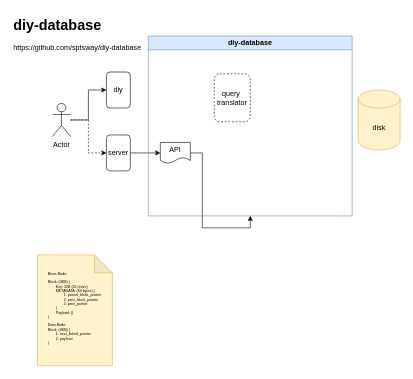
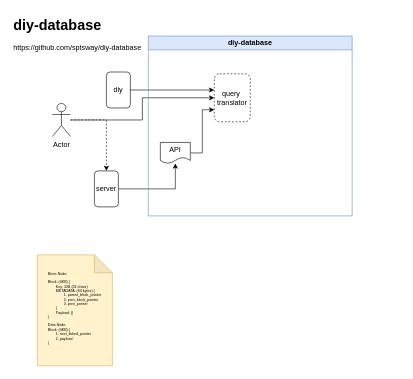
none -> (209, 90)
(89, 103) -> (143, 110)
(380, 120) -> none
(119, 153) -> (107, 189)
(203, 227) -> (207, 110)
